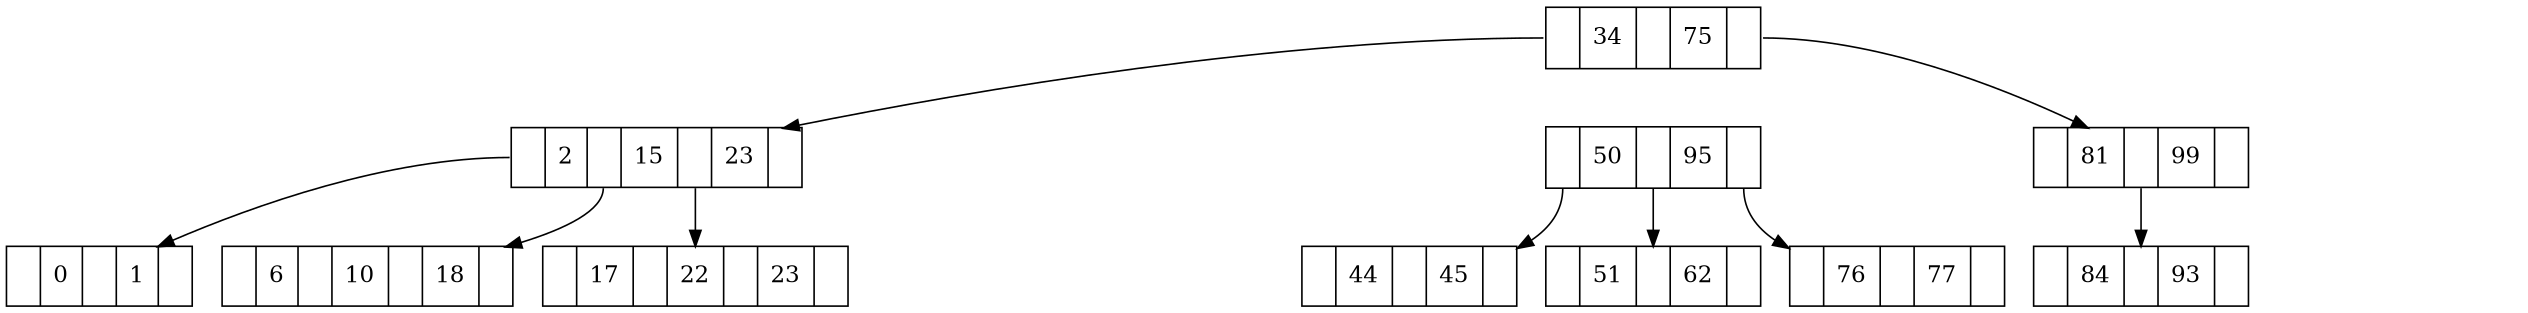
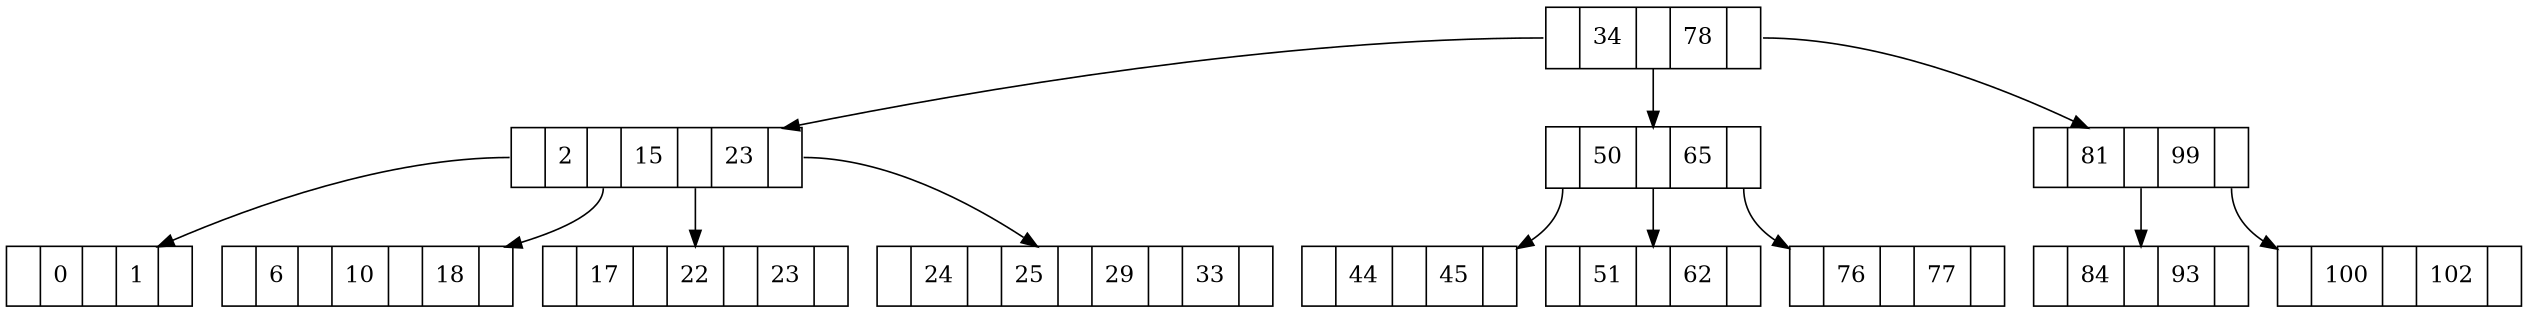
(1698, 37) -> (1698, 37)
none -> (1653, 90)
(1698, 157) -> (1698, 157)
none -> (1075, 276)
none -> (2399, 276)
